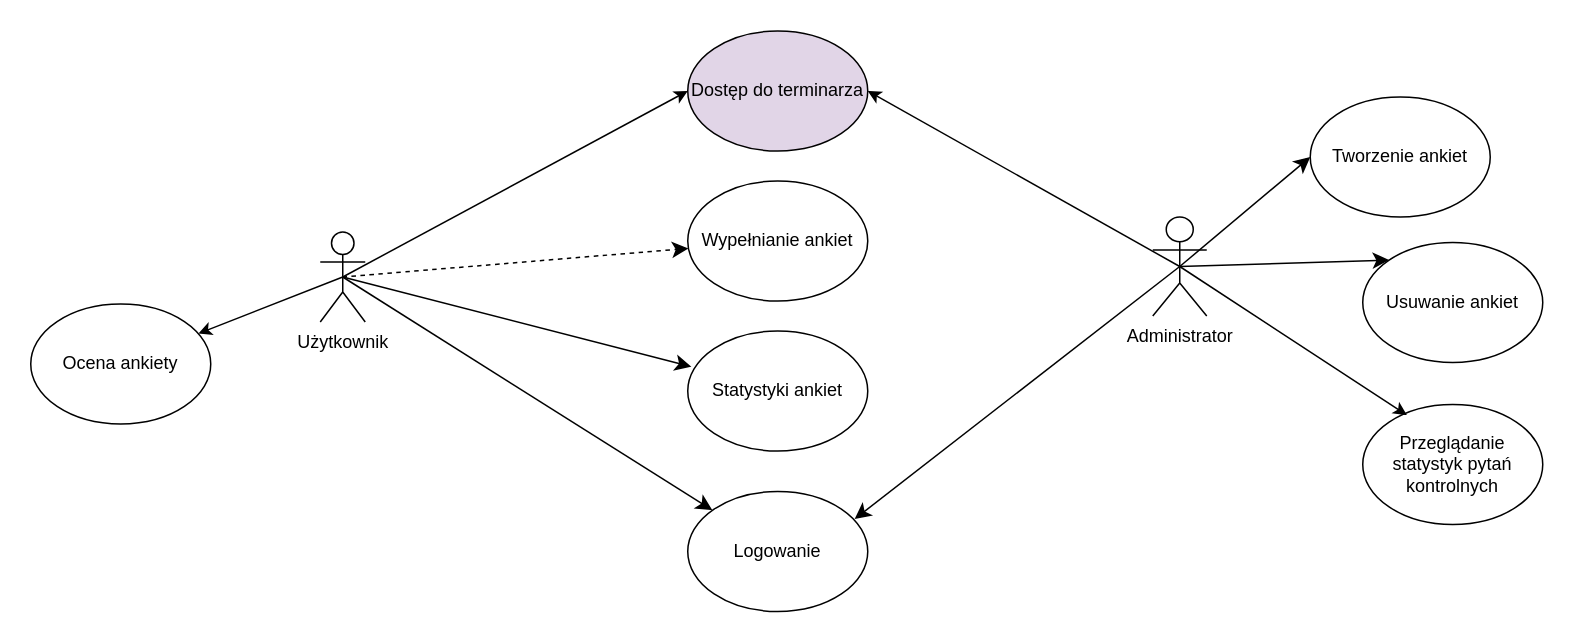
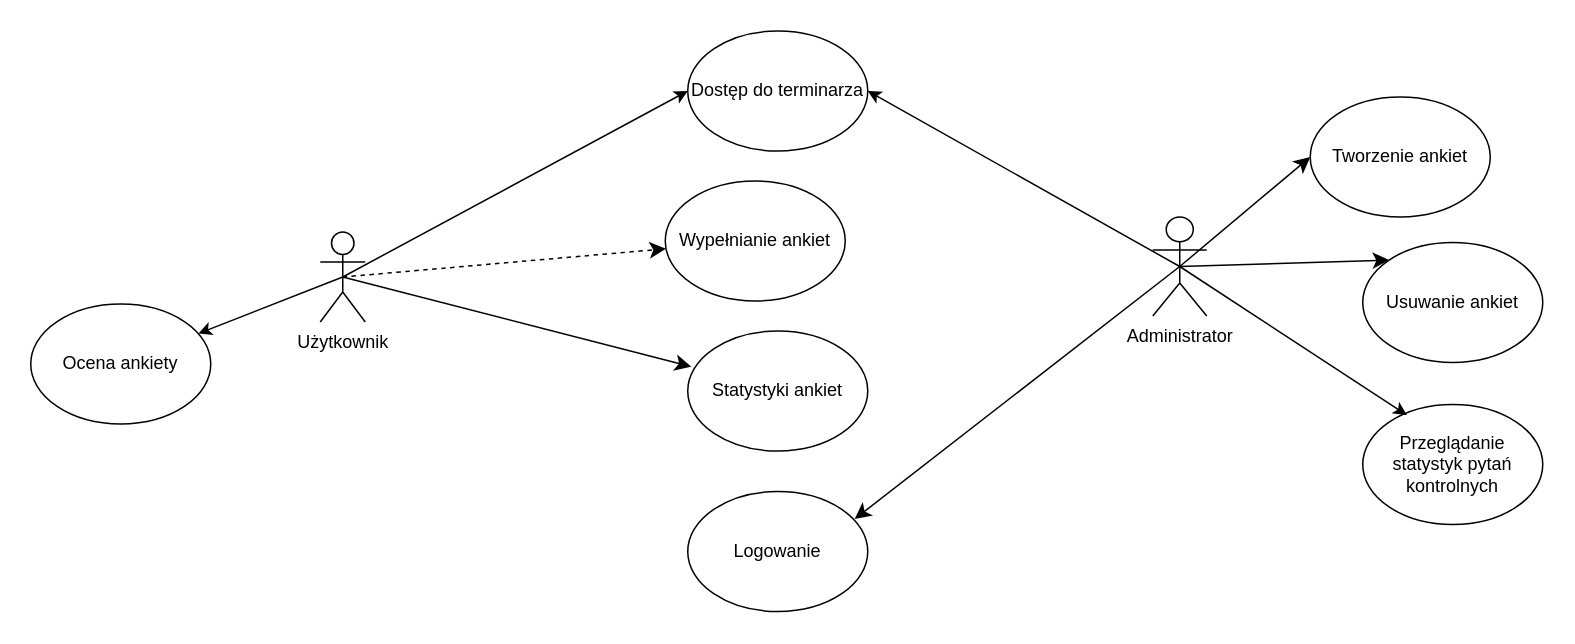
(778, 91) -> (778, 91)
(778, 241) -> (755, 241)
(525, 392) -> none
